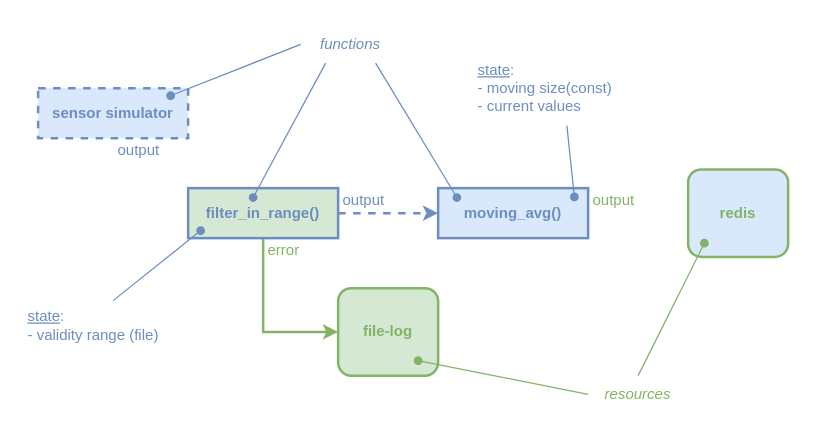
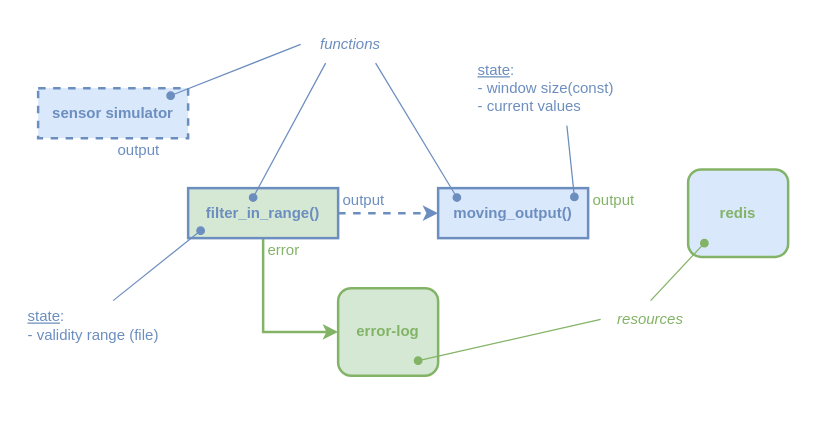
(554, 88) -> (554, 88)
(513, 213) -> (513, 213)
(388, 332) -> (388, 332)
(638, 394) -> (651, 319)
